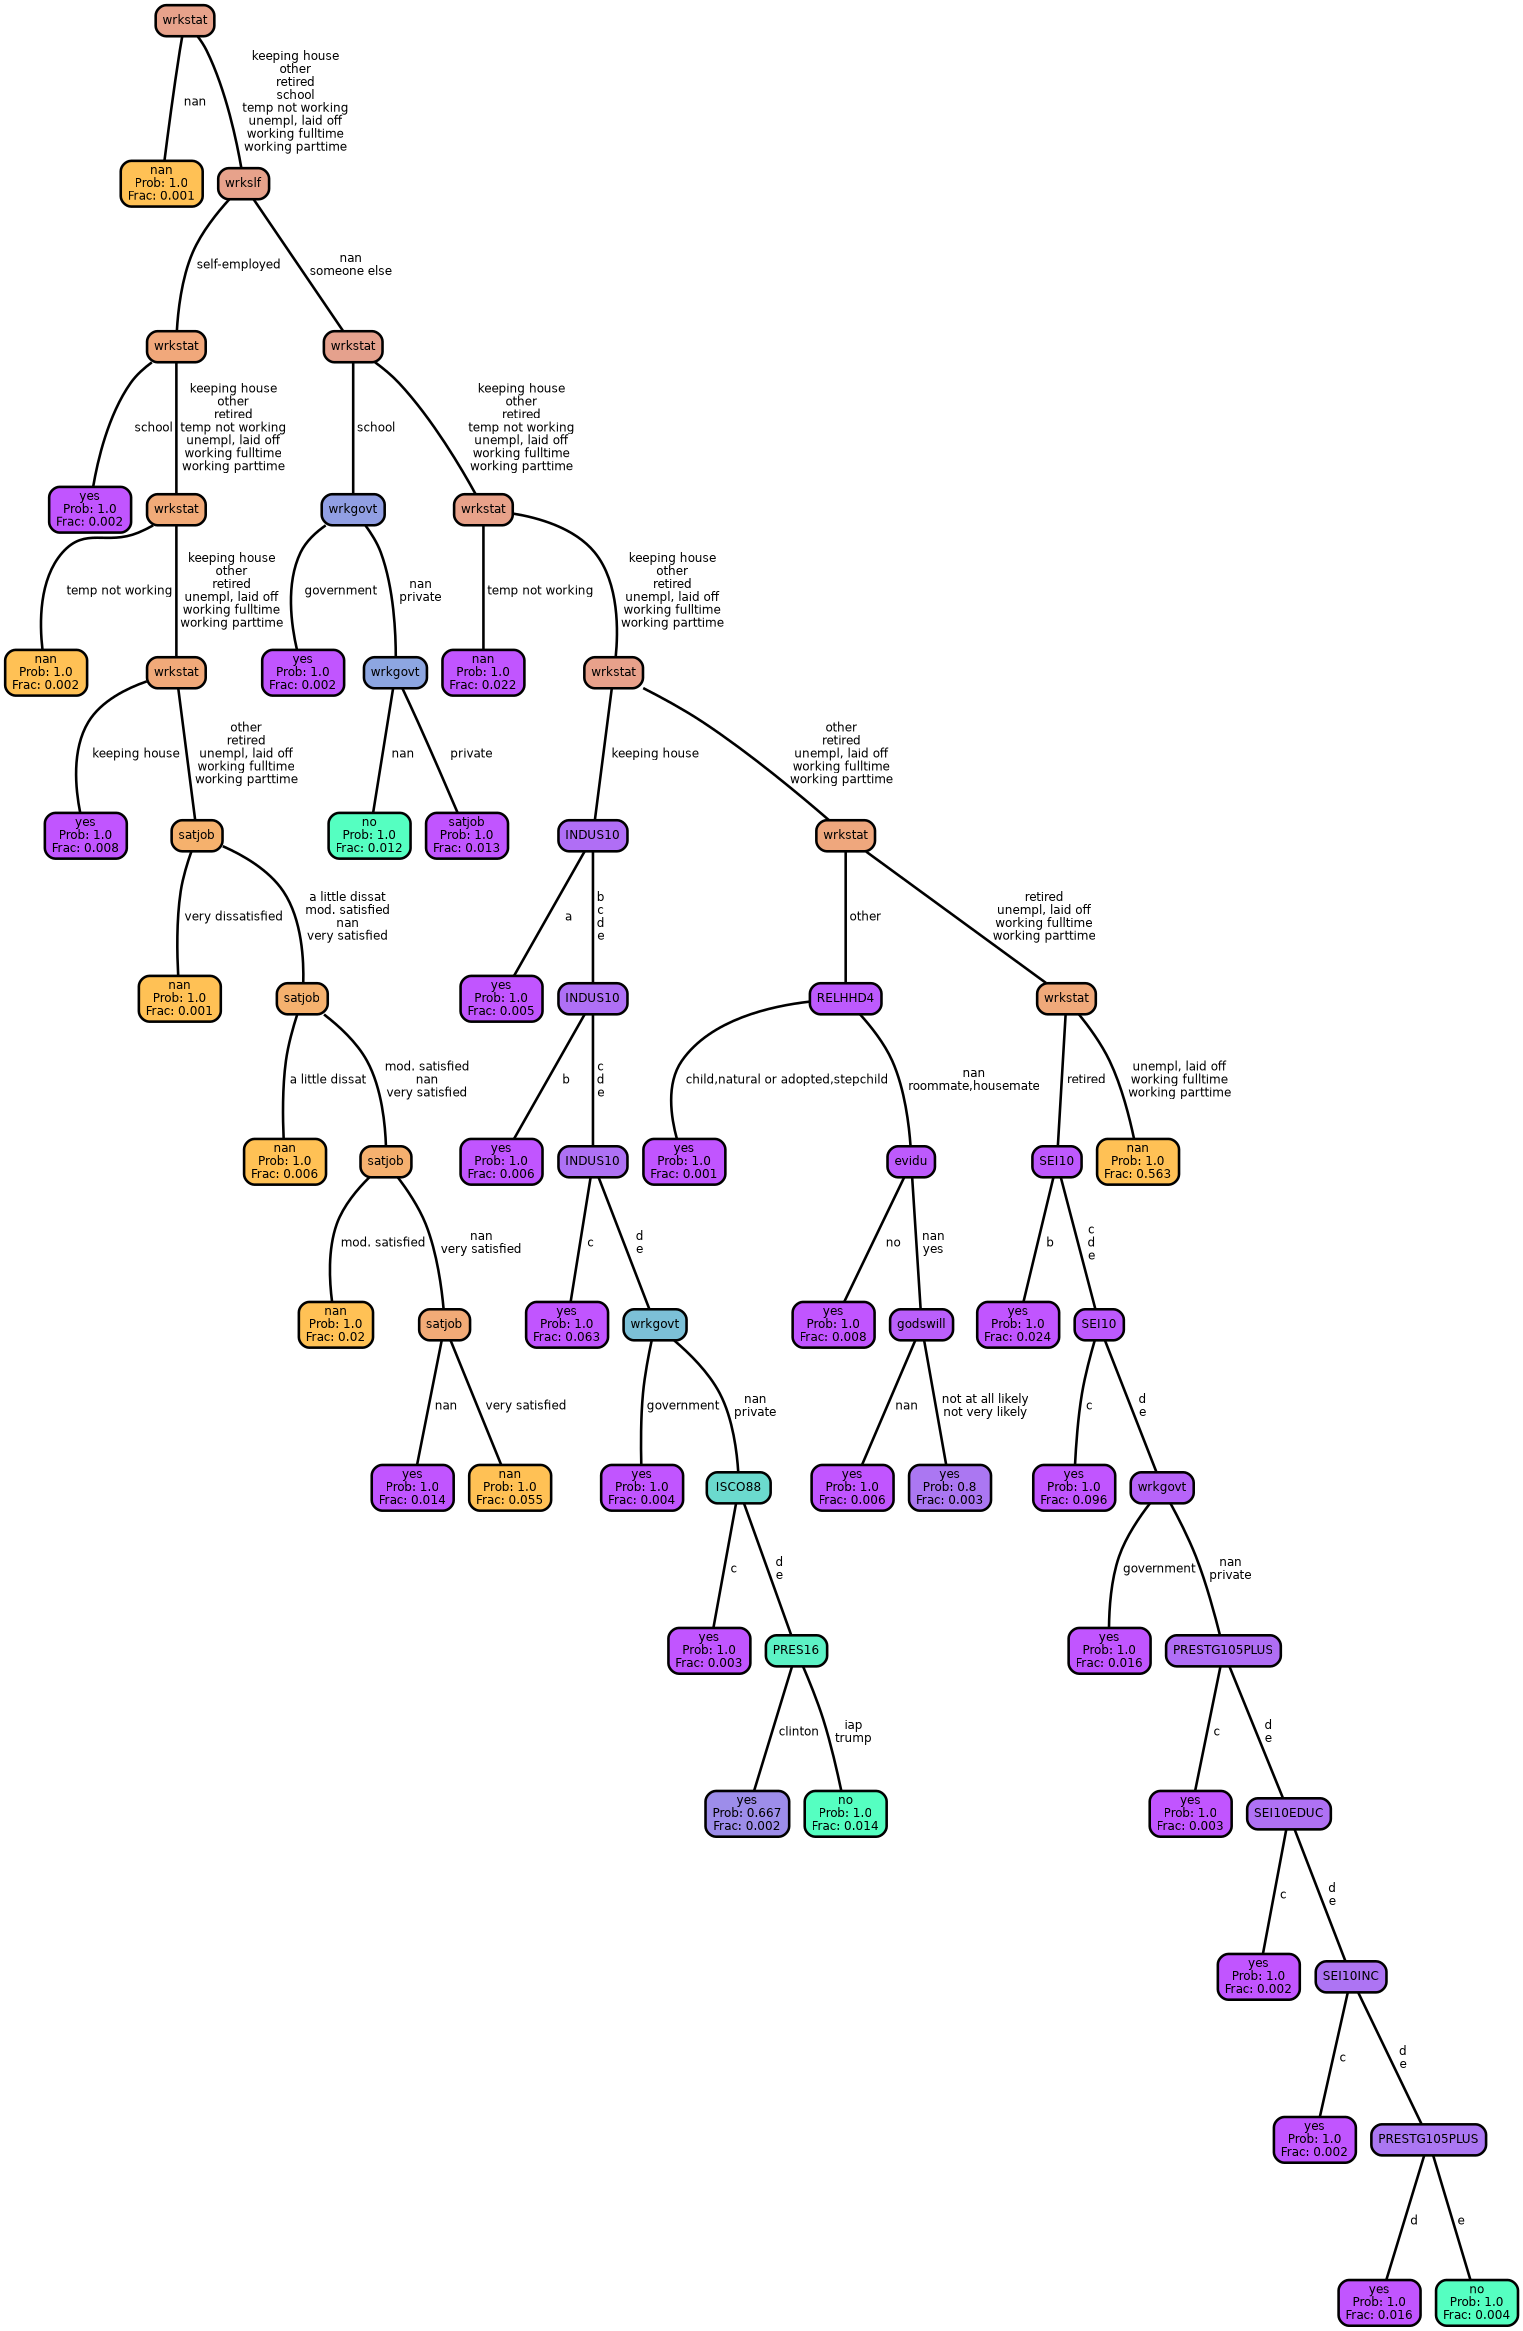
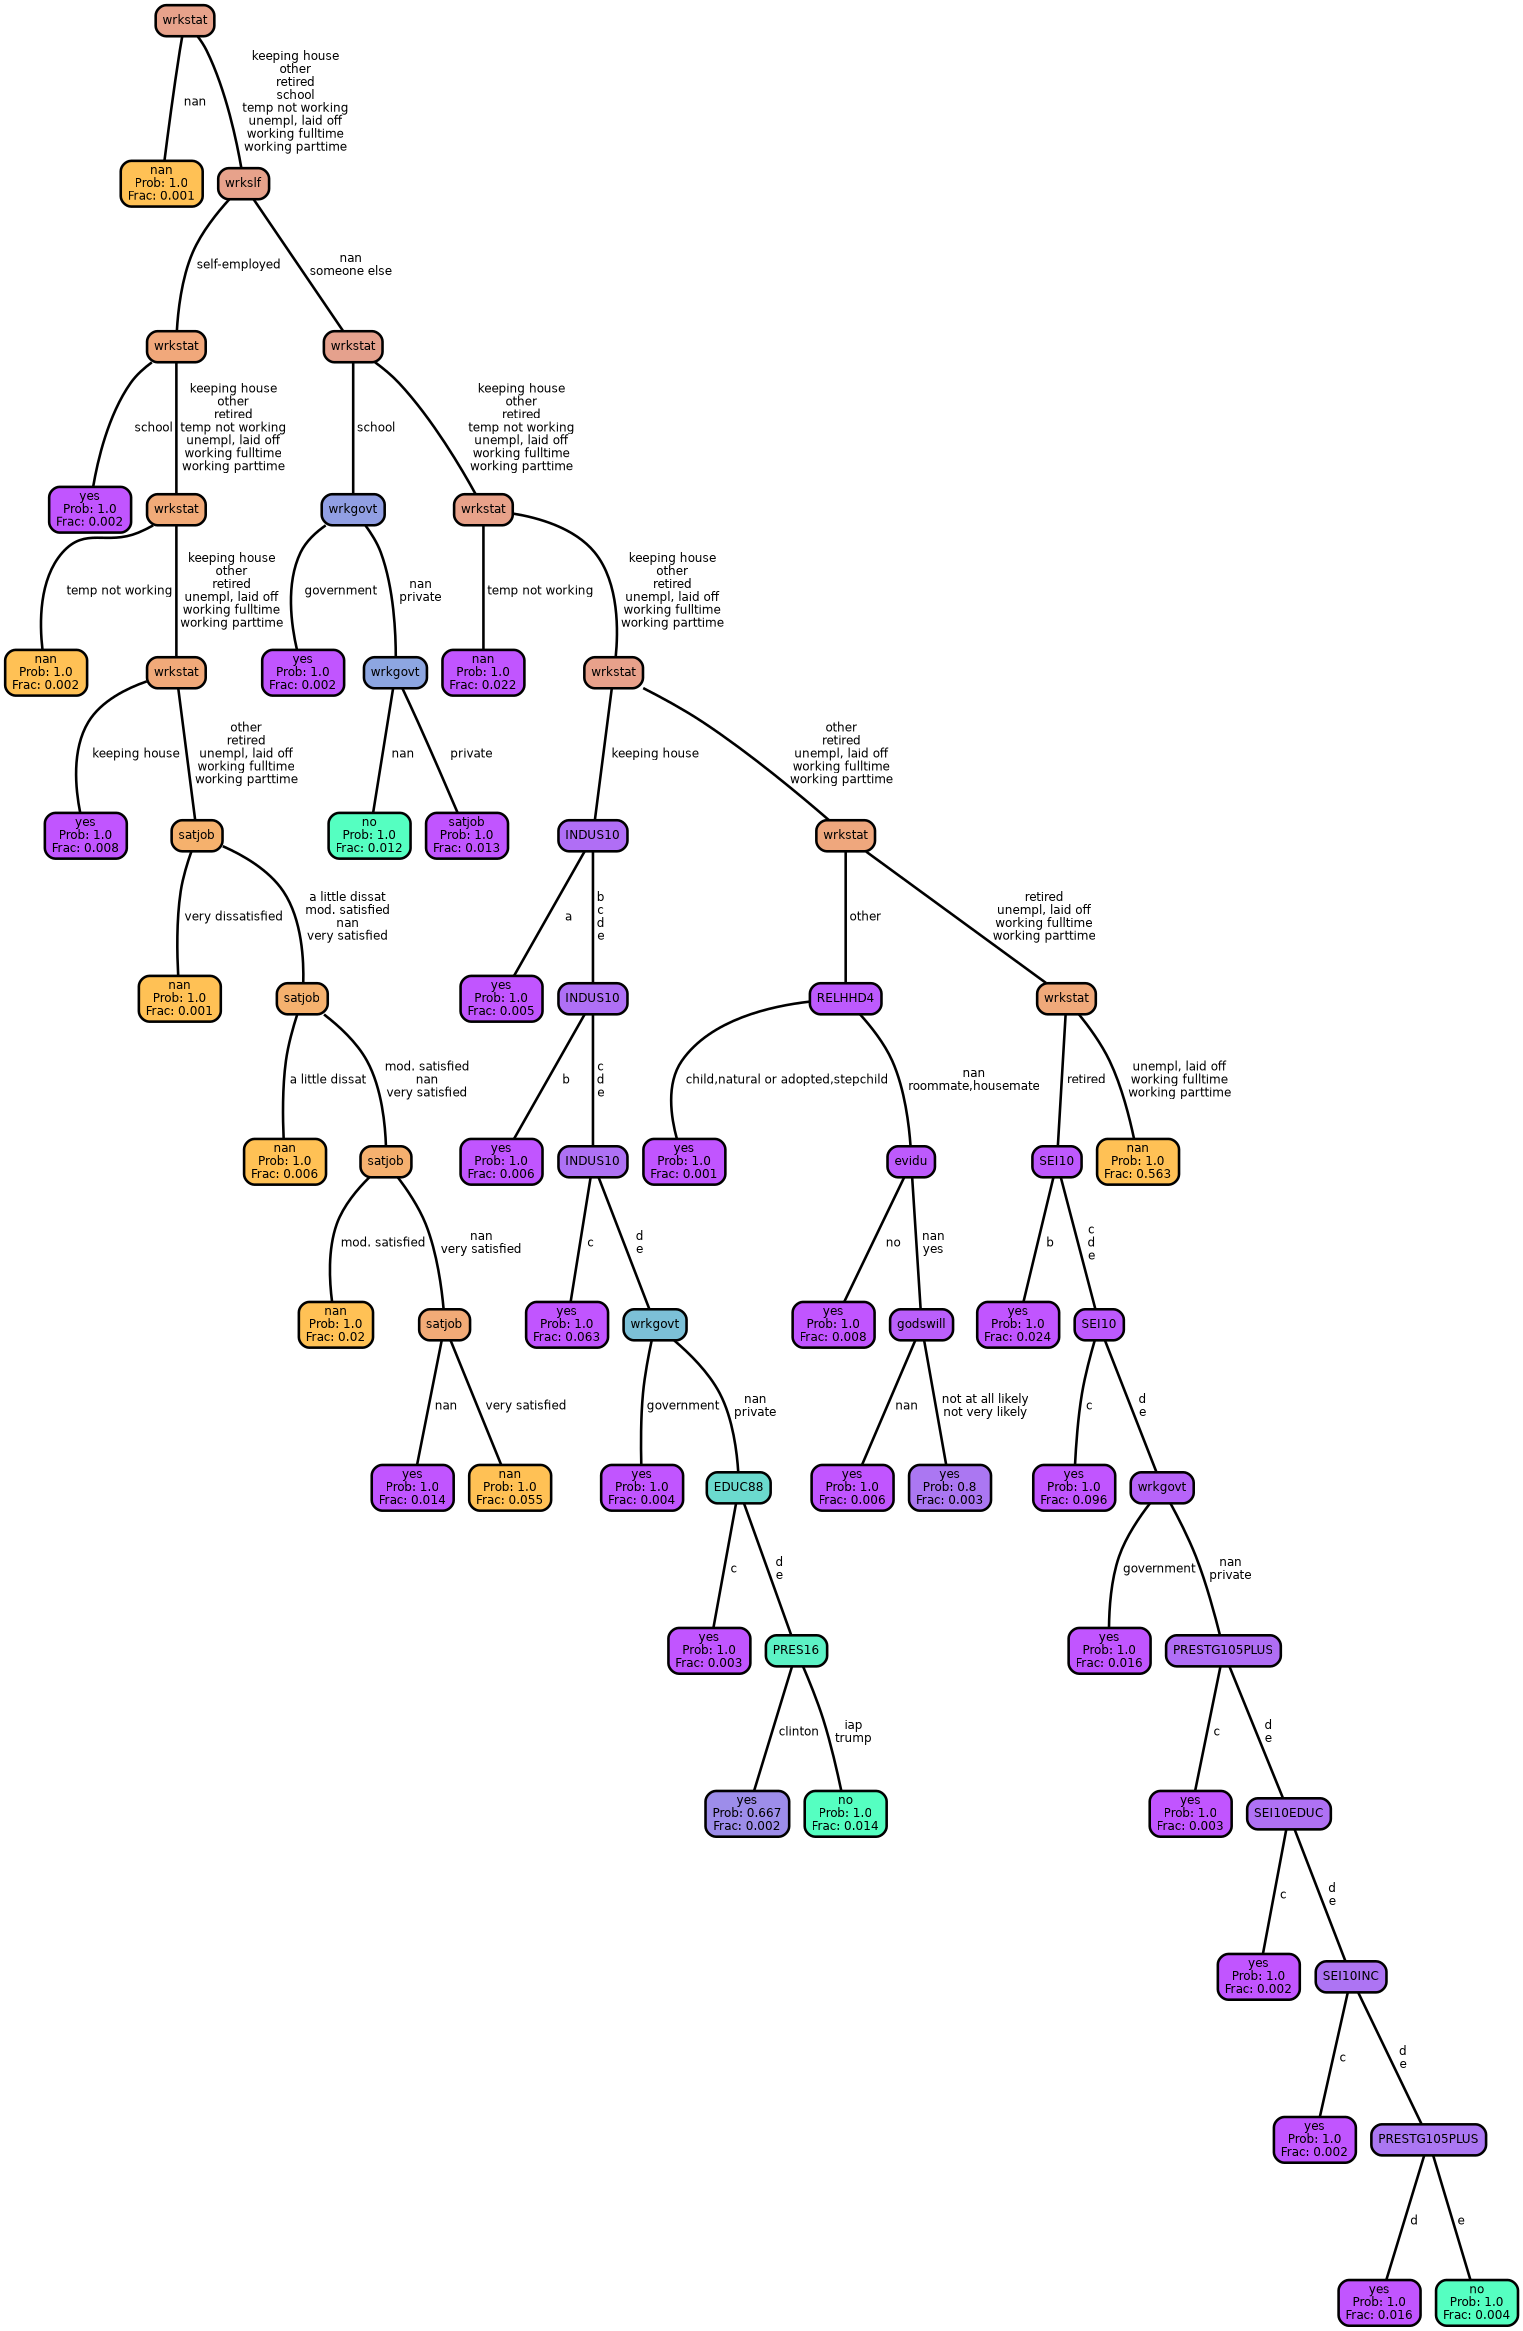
(739, 1488) -> (739, 1488)
